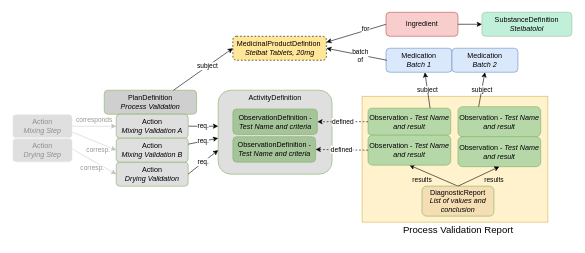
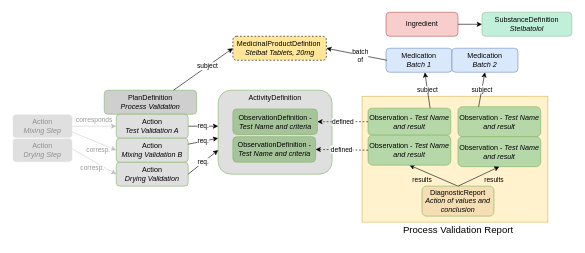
(358, 33) -> none
(152, 126) -> (152, 126)
(458, 201) -> (458, 201)
